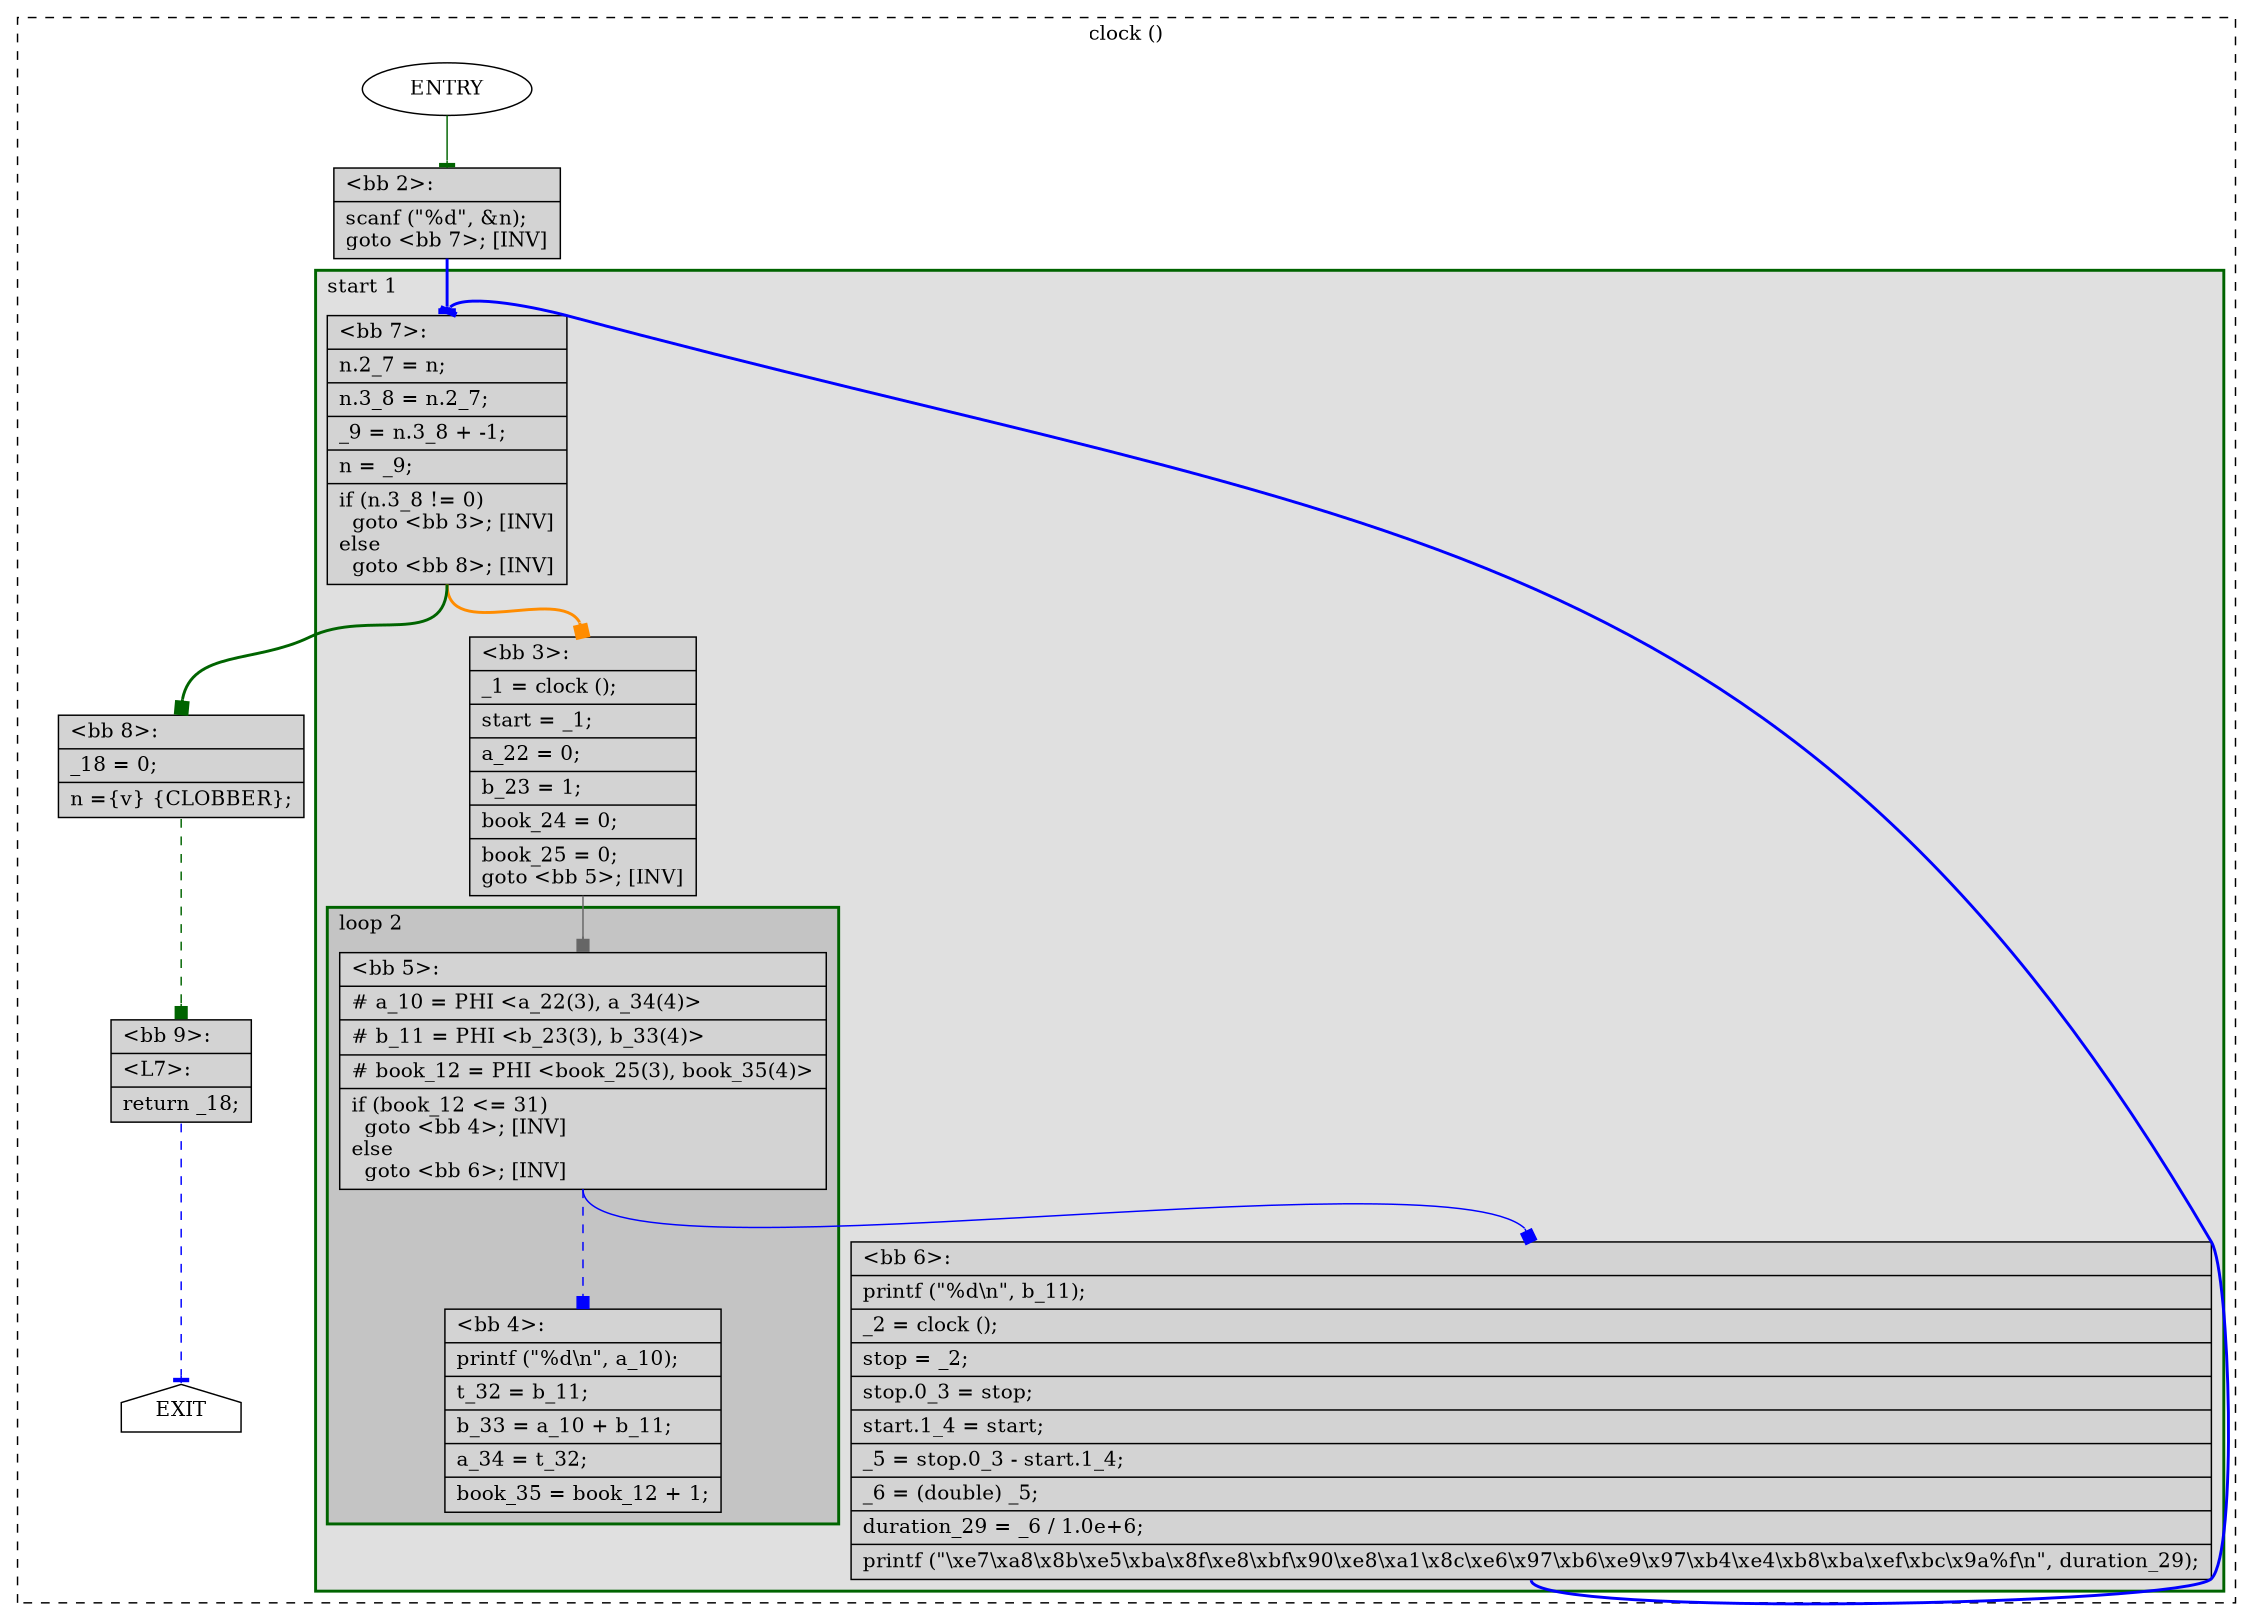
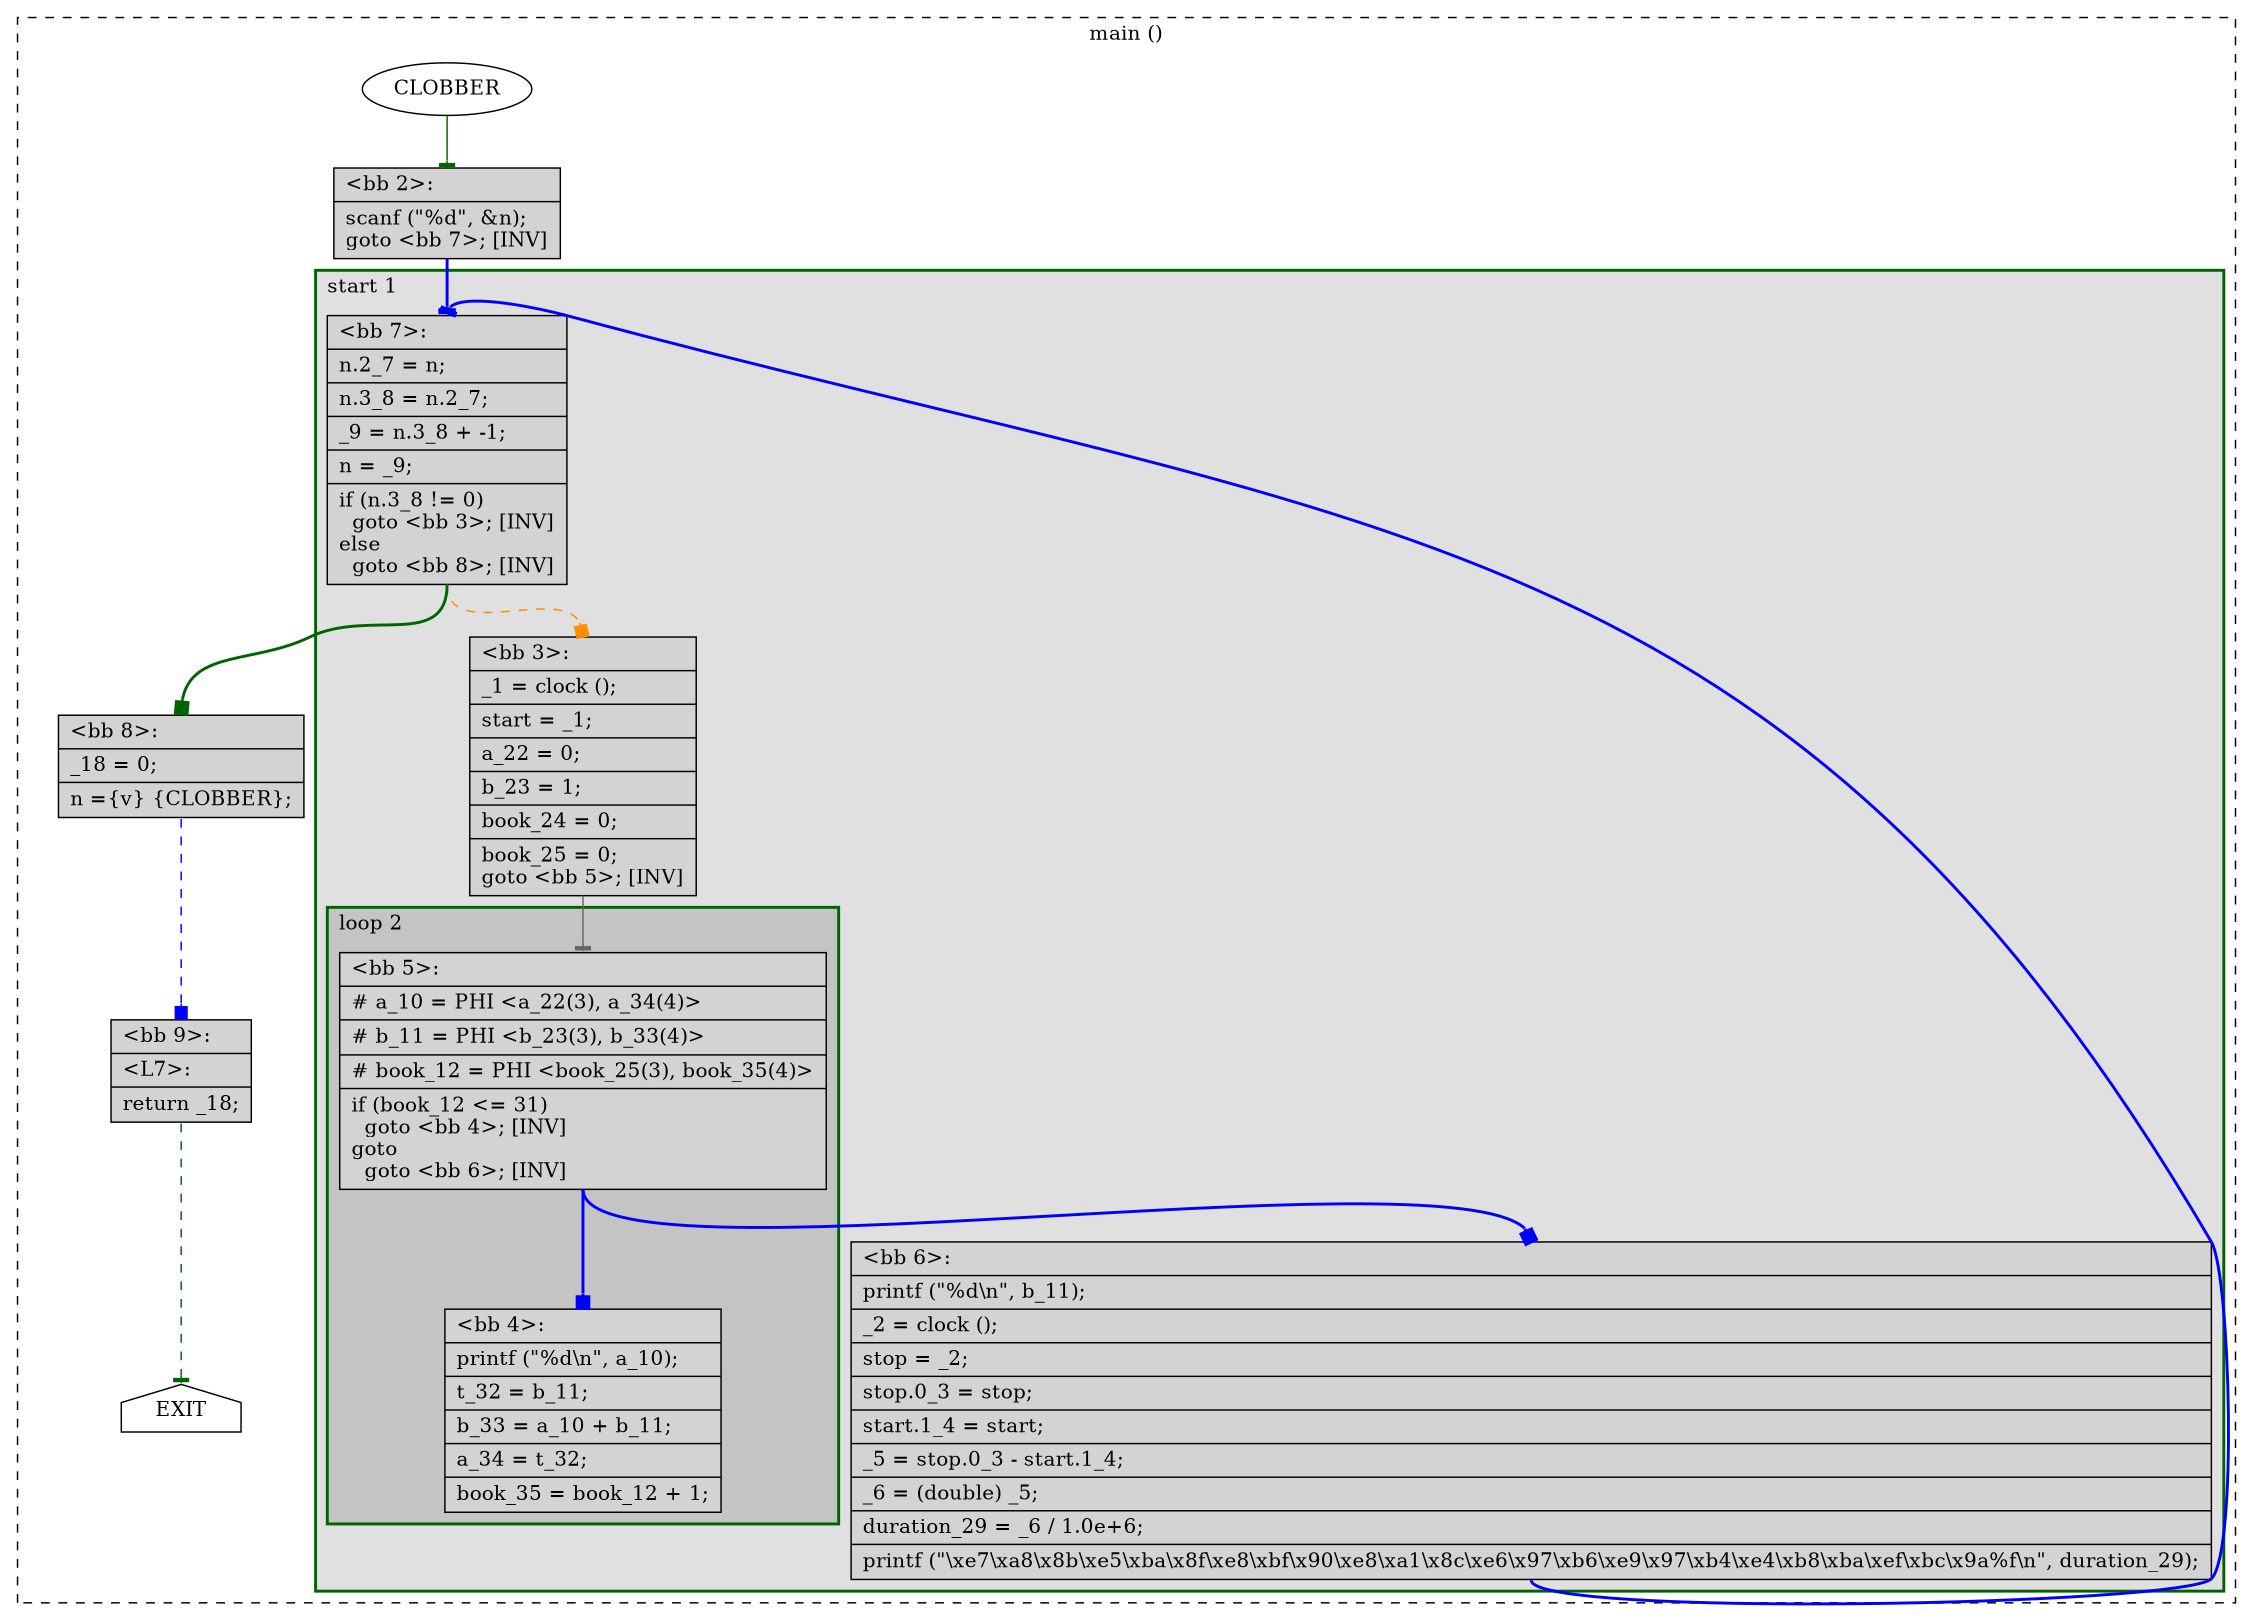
(1127, 34) -> (1127, 34)
(447, 89) -> (447, 89)
(508, 611) -> (508, 611)
(181, 911) -> (181, 911)
(583, 920) -> (583, 920)
(373, 1149) -> (375, 1149)
(1051, 1216) -> (1051, 1216)
(583, 1241) -> (583, 1241)
(181, 1250) -> (181, 1250)
